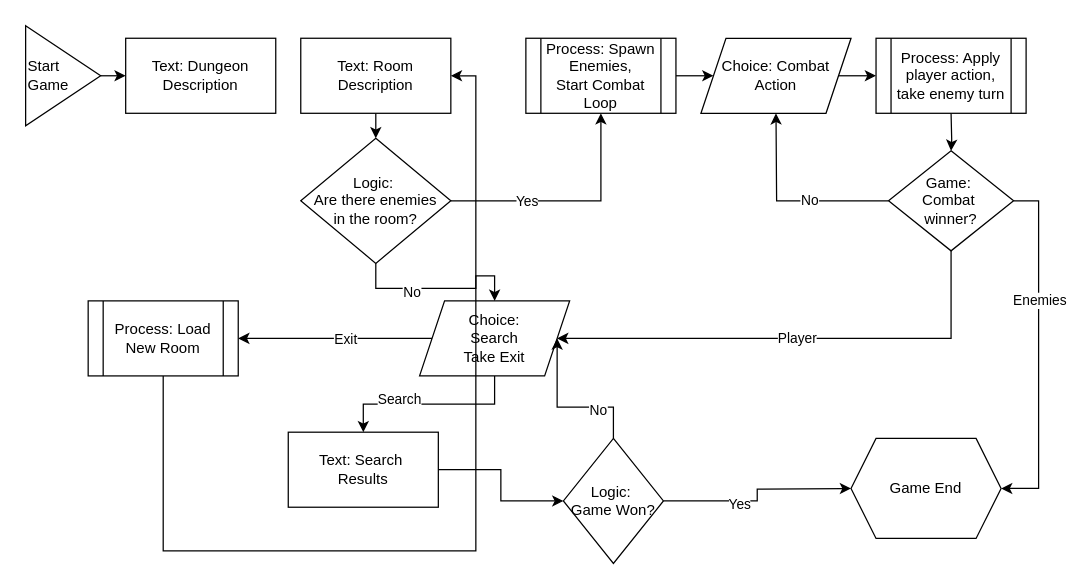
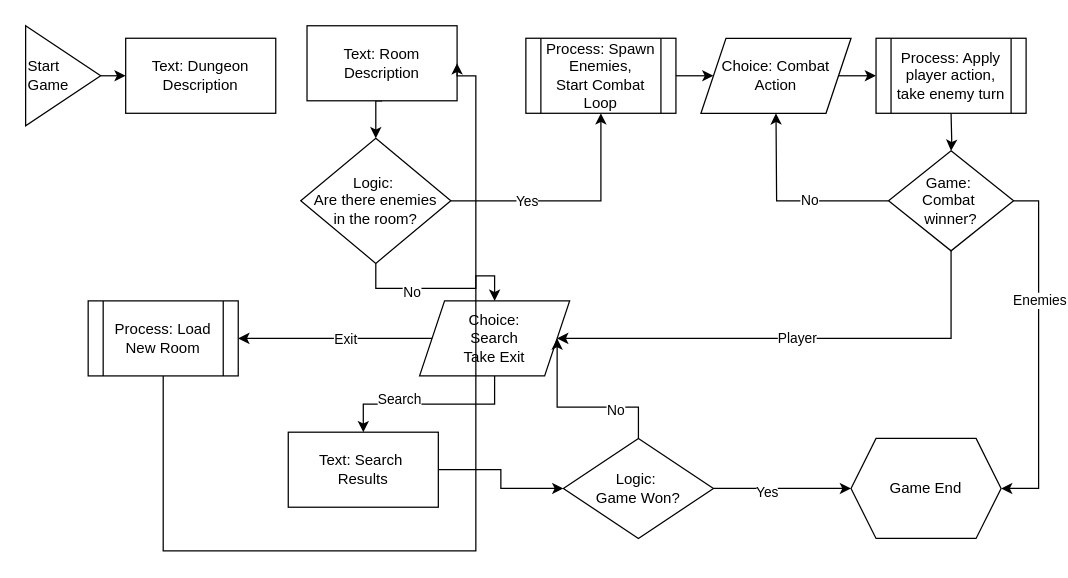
(376, 76) -> (382, 63)
(613, 501) -> (638, 488)
